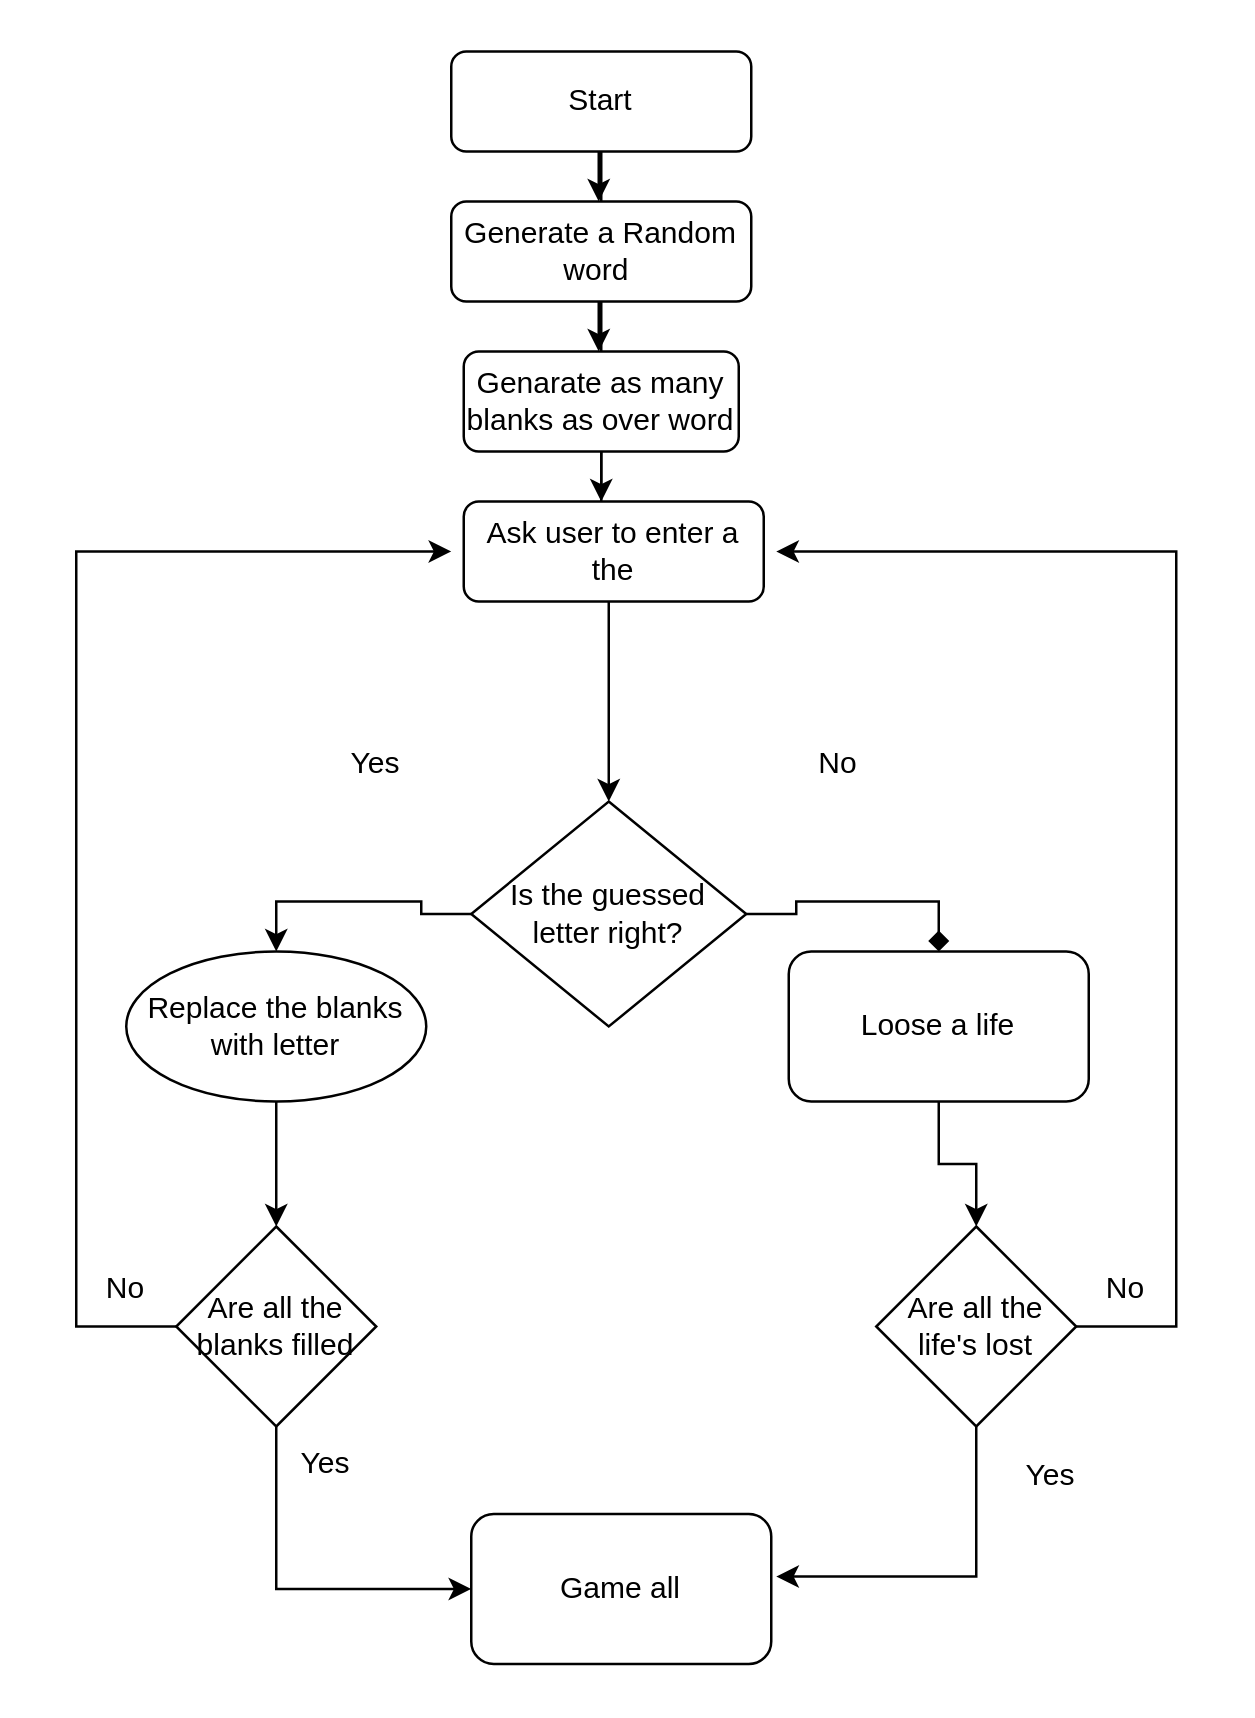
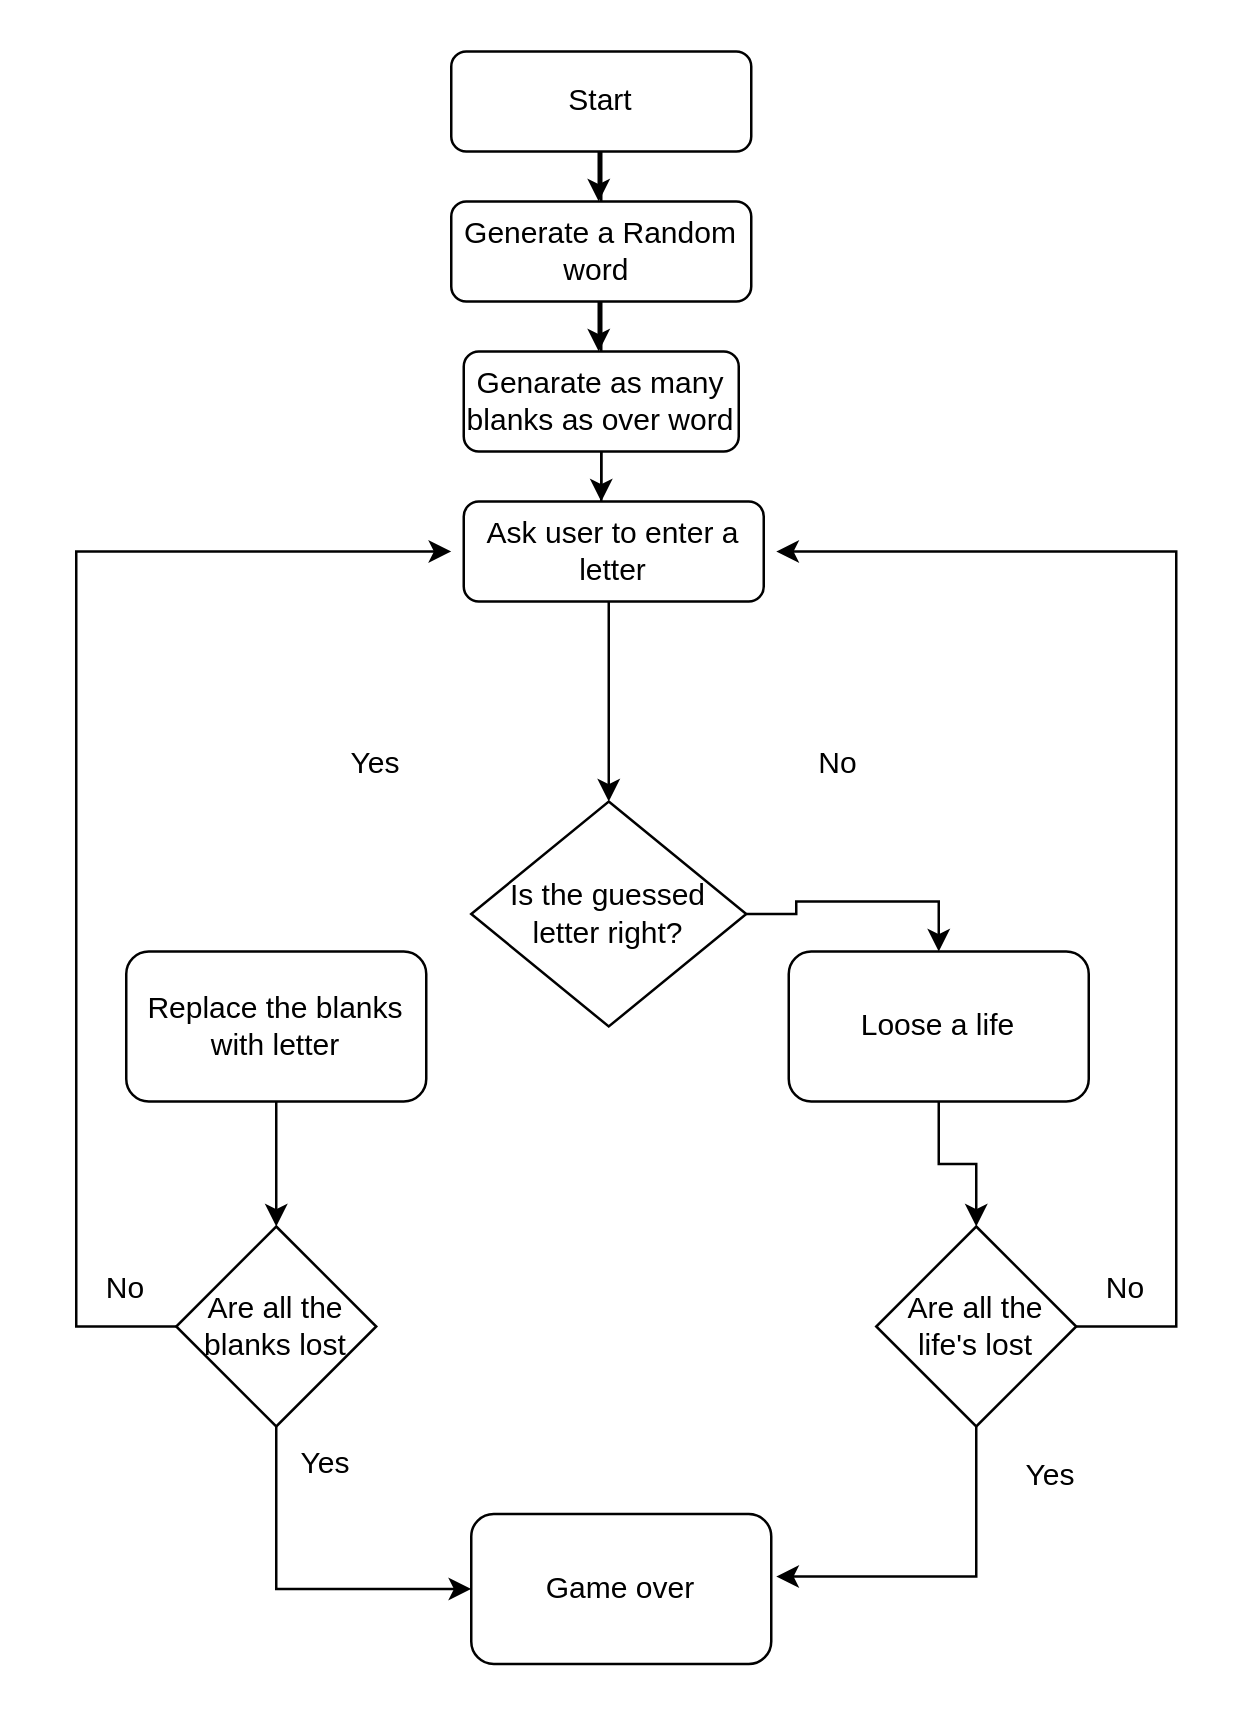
(614, 551) -> (614, 551)
(363, 901) -> none
(939, 931) -> (939, 932)
(276, 1026) -> (276, 1026)
(276, 1326) -> (276, 1326)
(621, 1589) -> (621, 1589)
